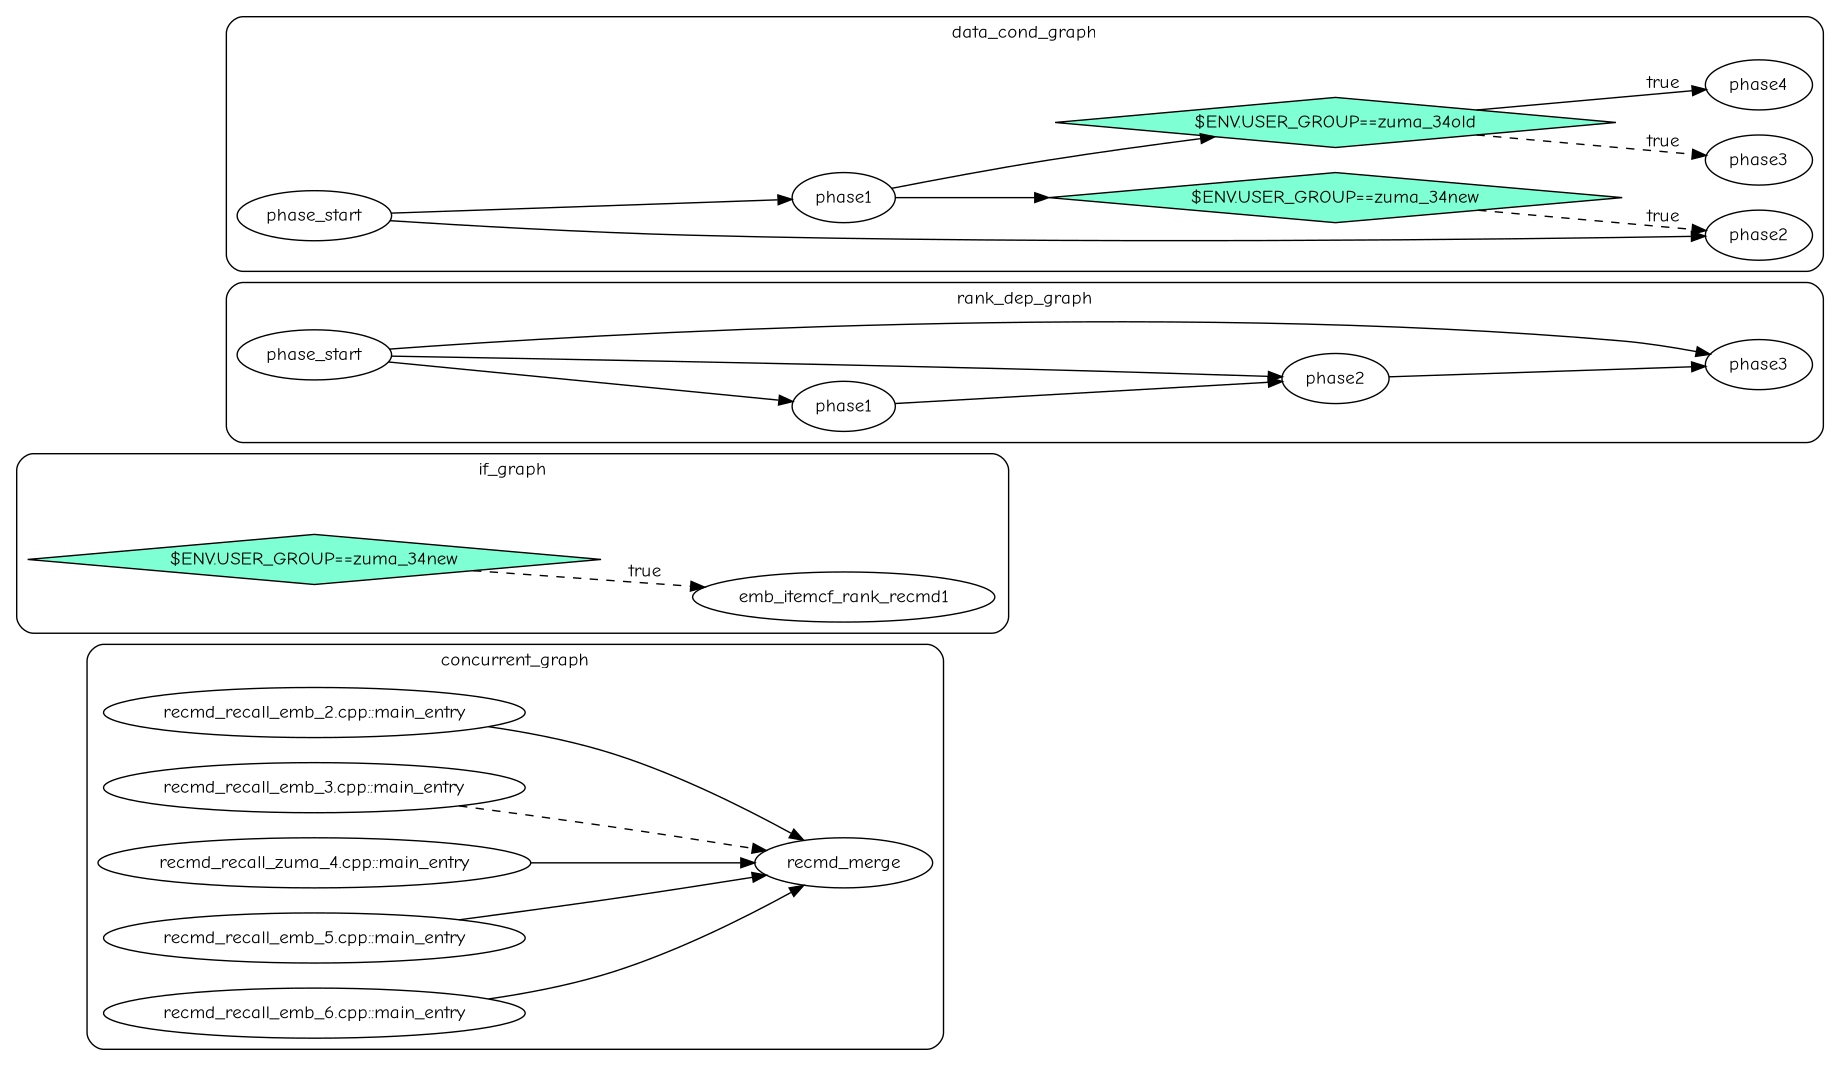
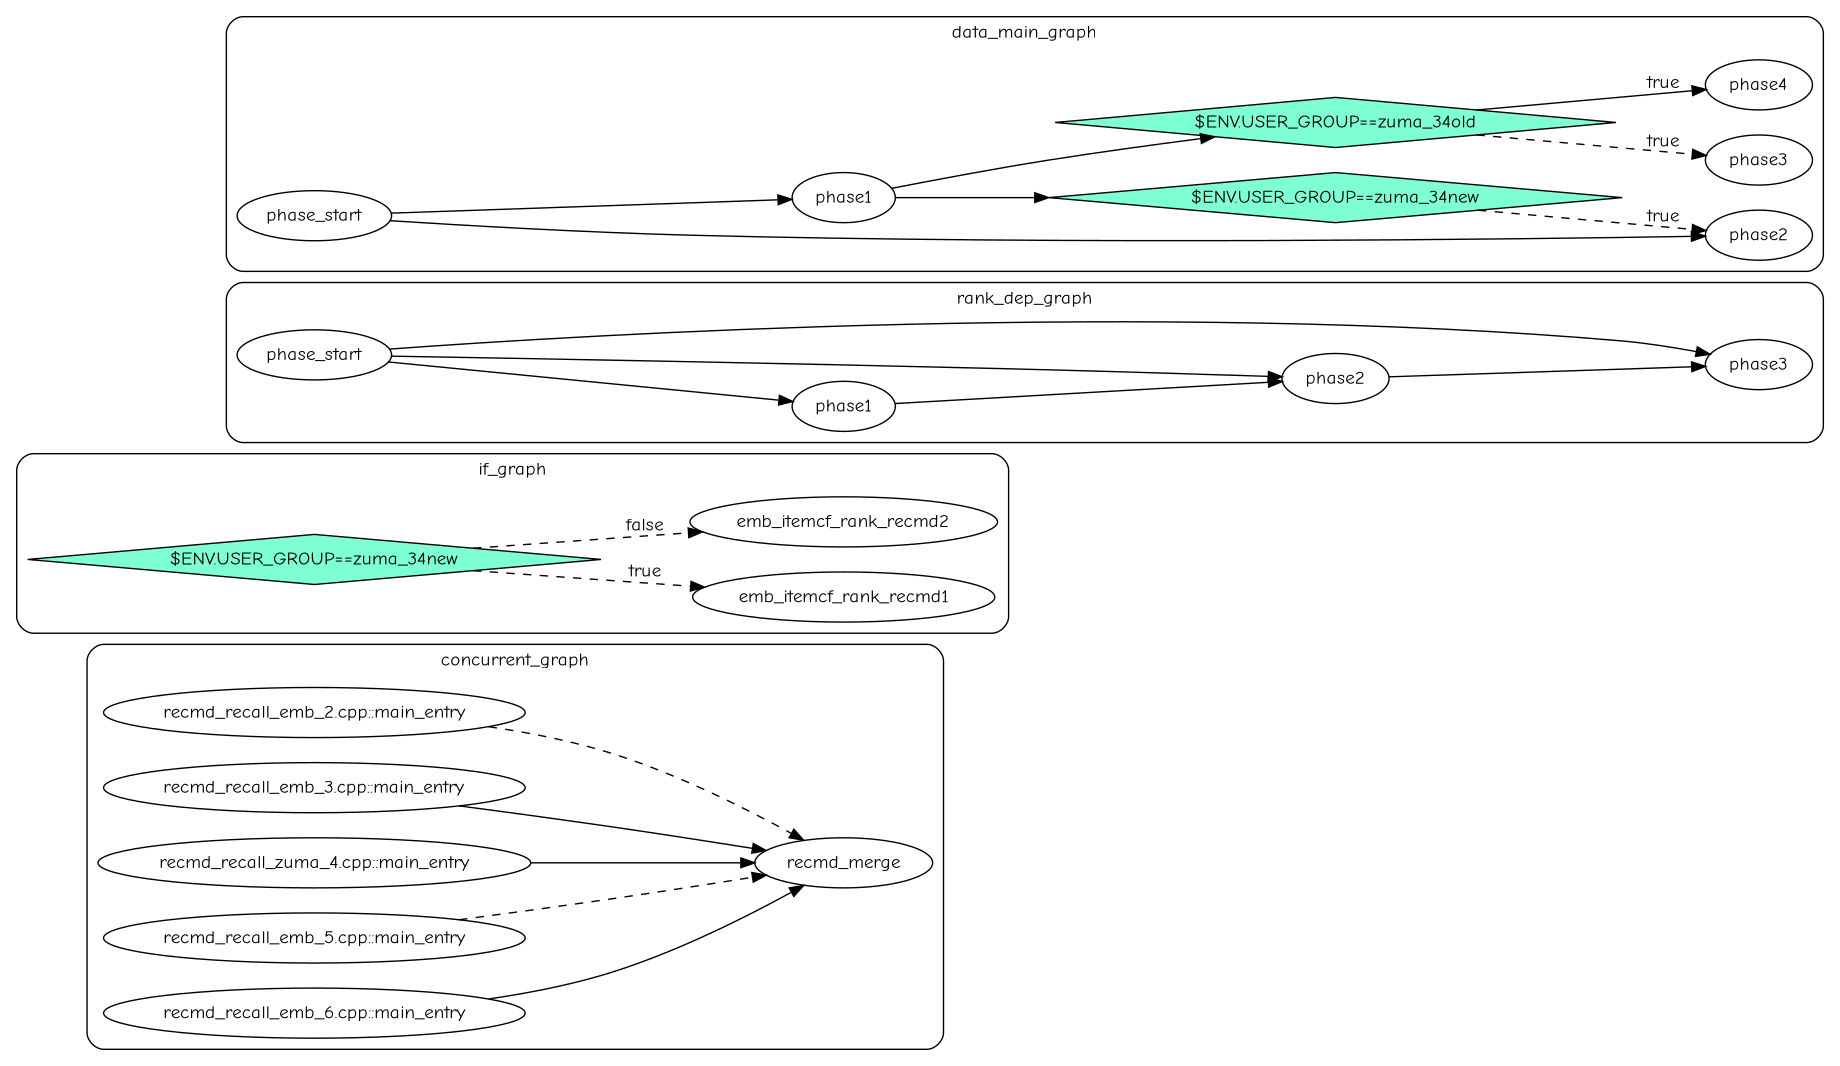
(1025, 33) -> (1025, 33)
none -> (844, 522)
(645, 765) -> (645, 765)
(606, 826) -> (606, 826)
(606, 900) -> (606, 900)
